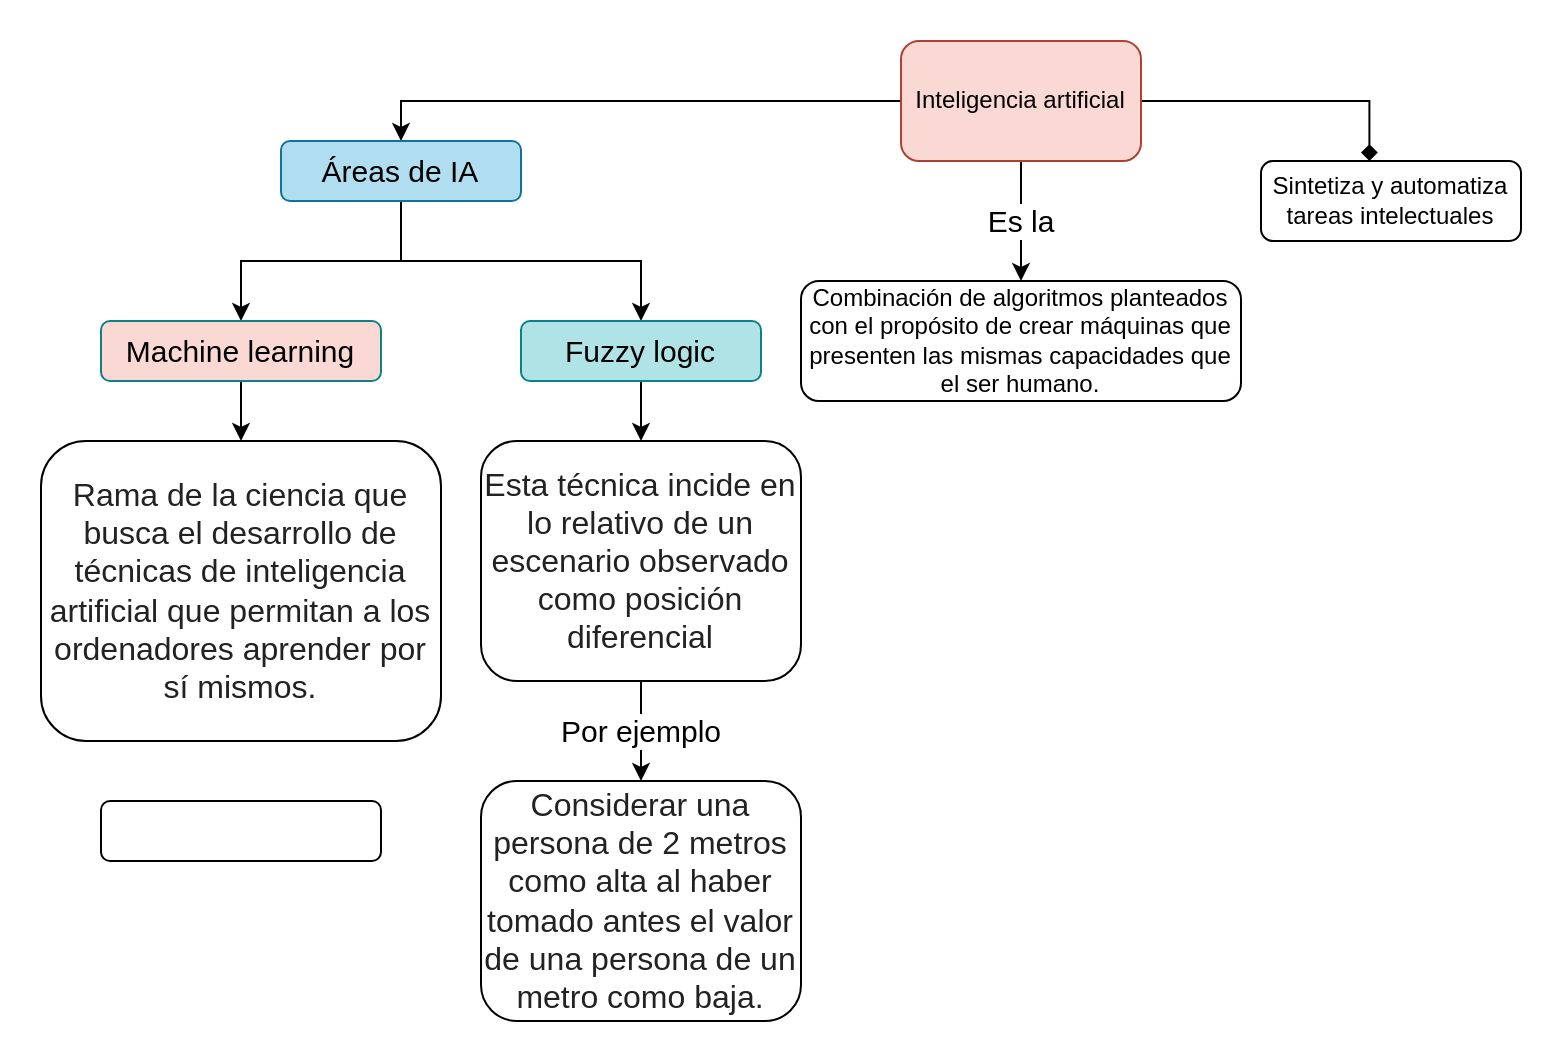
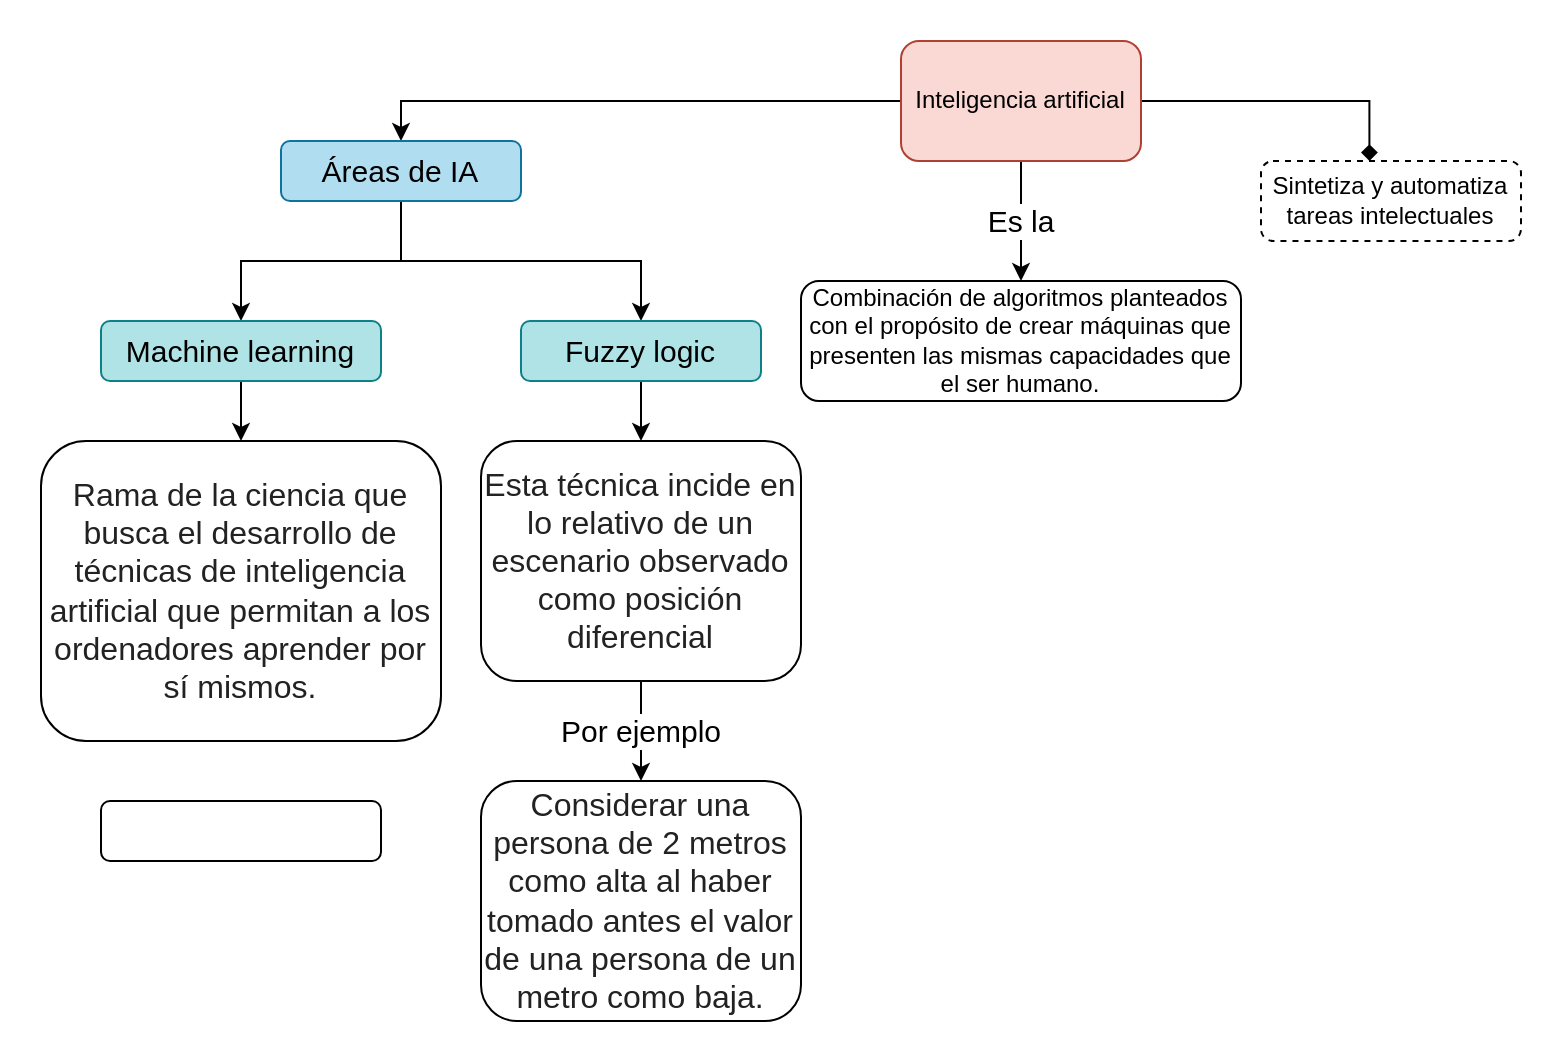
(1391, 201) -> (1391, 201)
(241, 351) -> (241, 351)
